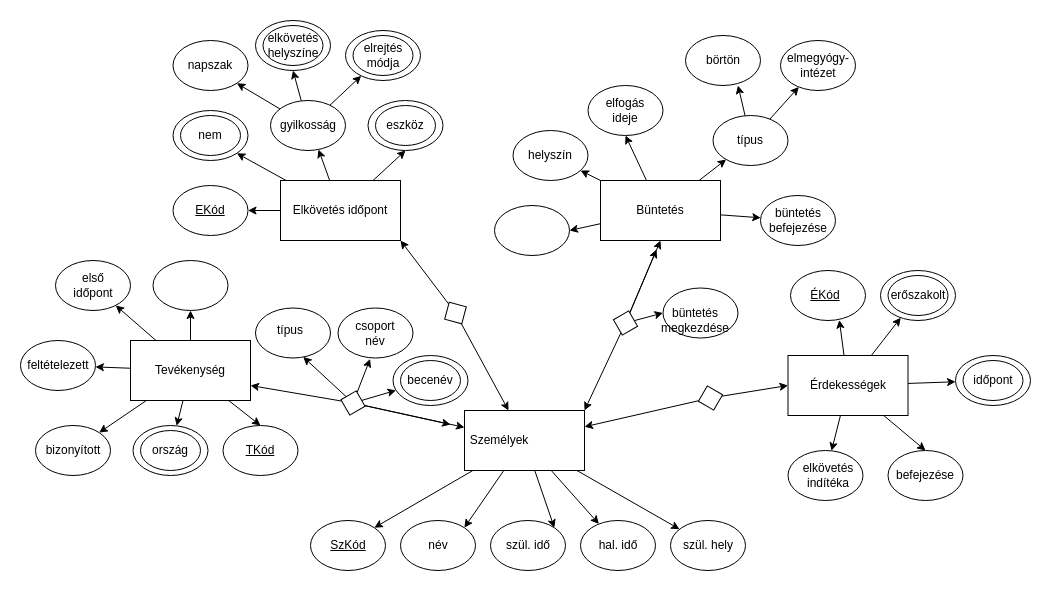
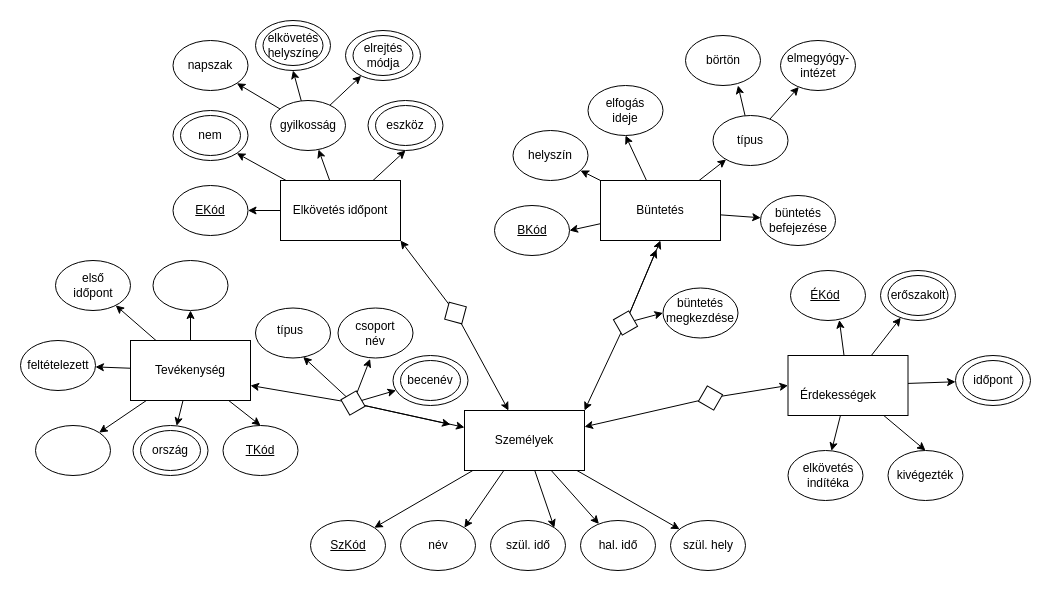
none -> (532, 231)
(696, 321) -> (701, 311)
(848, 386) -> (838, 396)
(500, 441) -> (525, 441)
(73, 451) -> none
(926, 476) -> (926, 476)
